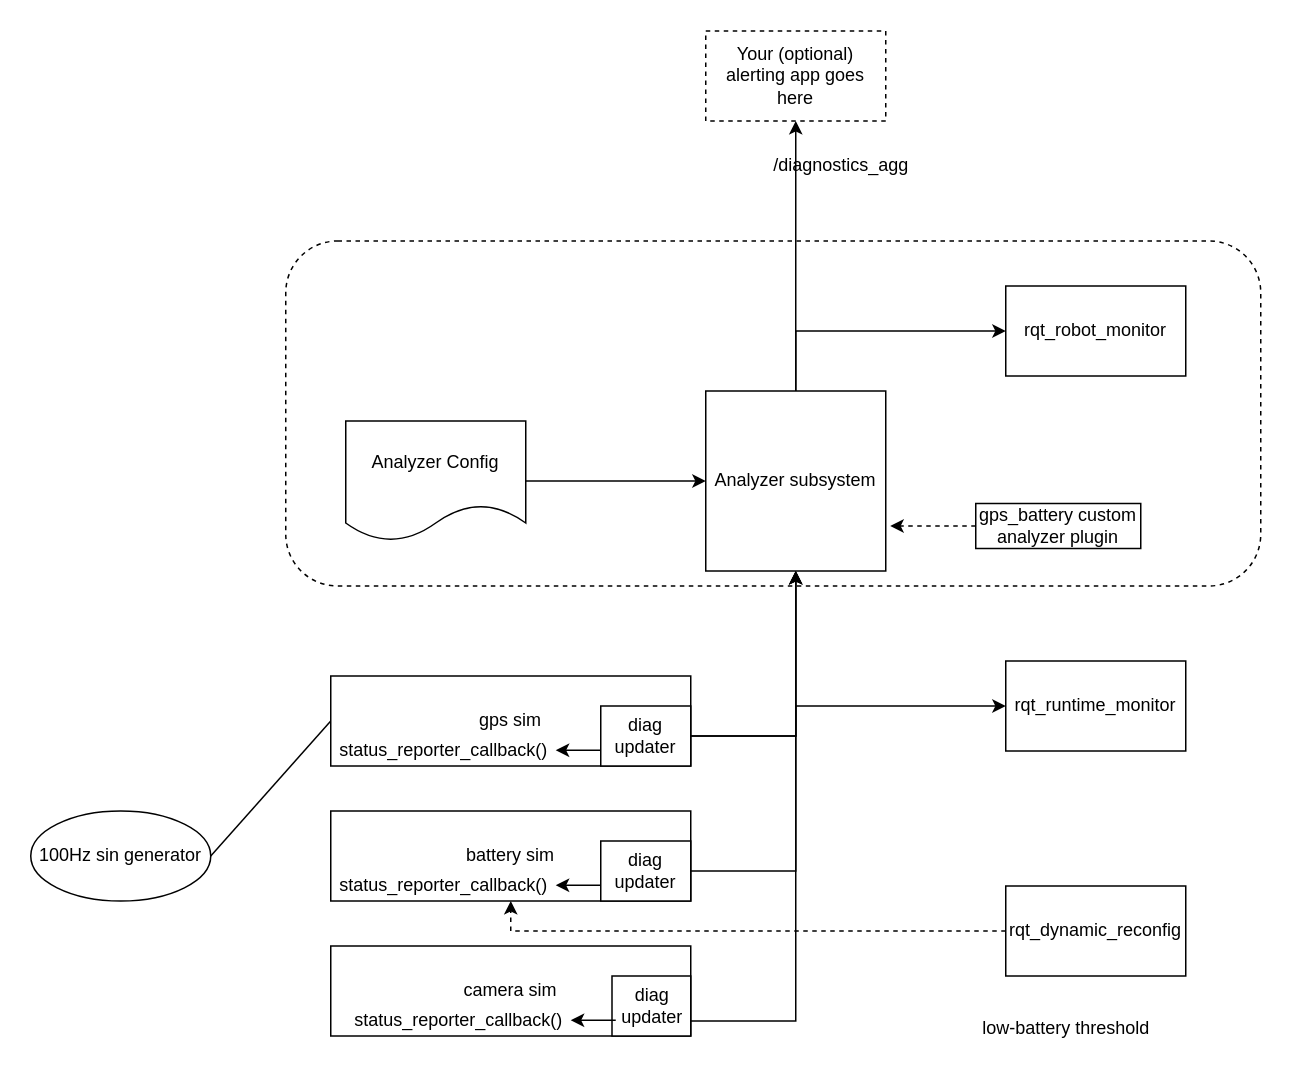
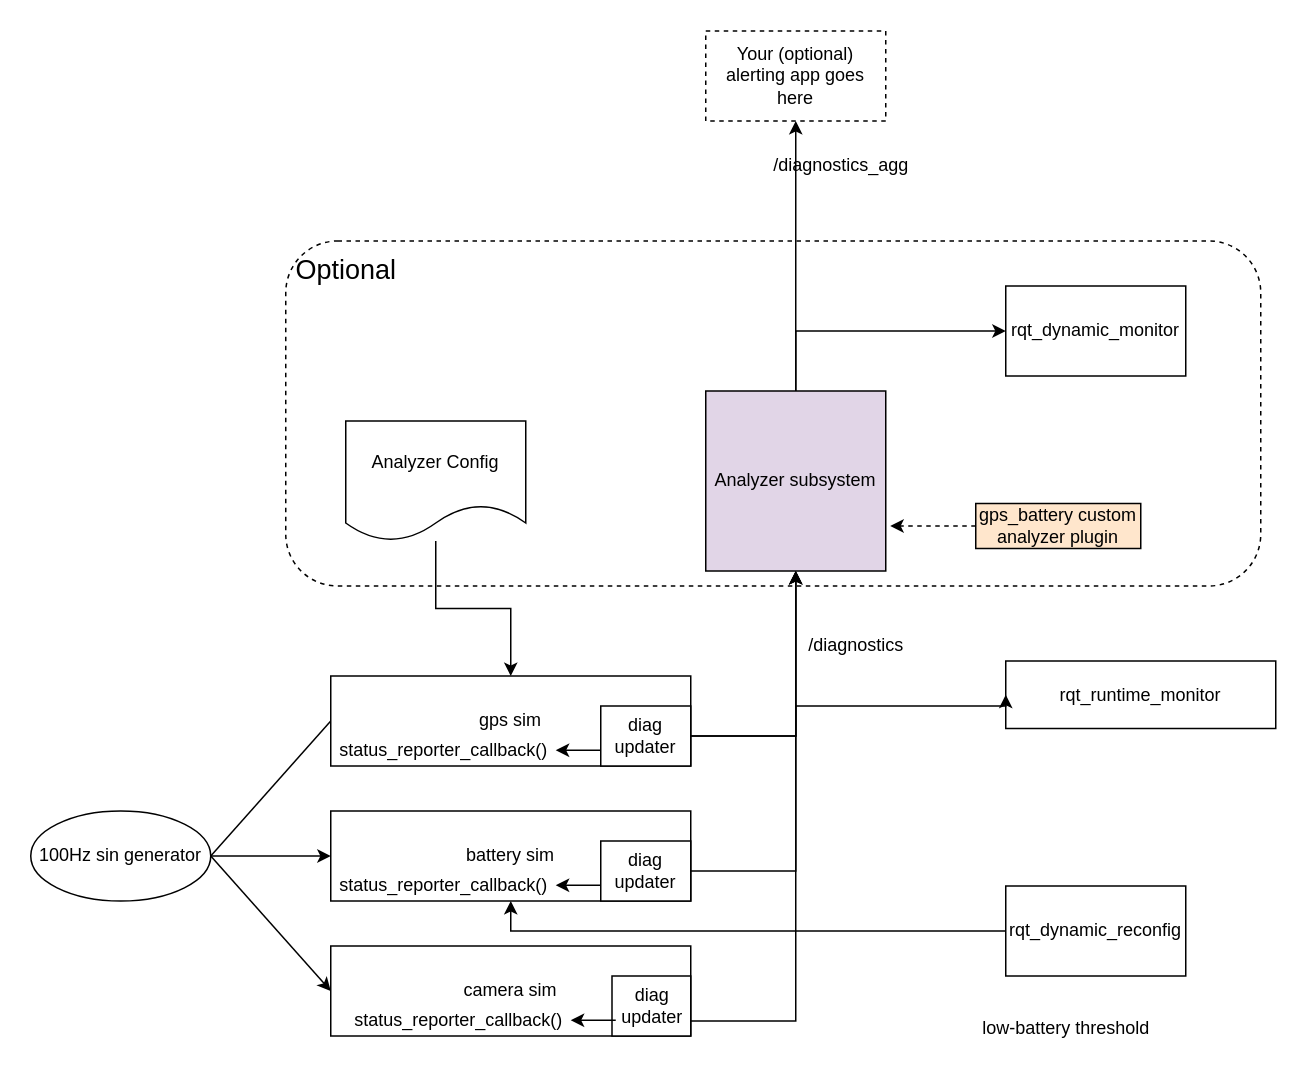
none -> (346, 271)
(1096, 331) -> (1096, 331)
(611, 481) -> (468, 608)
(796, 481) -> (796, 481)
(1058, 526) -> (1058, 526)
none -> (856, 646)
(1096, 706) -> (1141, 695)
none -> (267, 856)
none -> (269, 921)
(747, 931) -> (747, 931)
